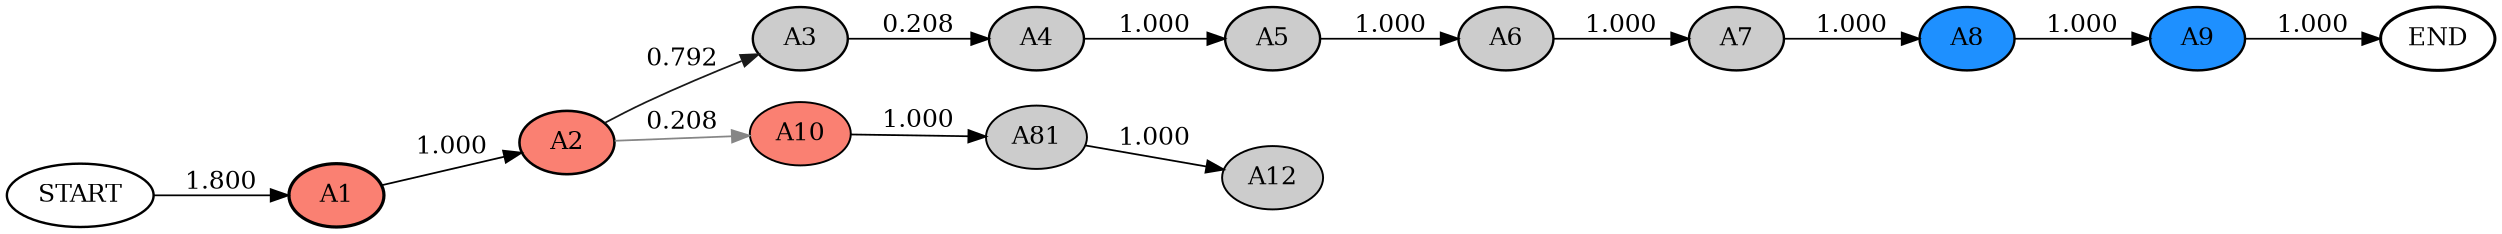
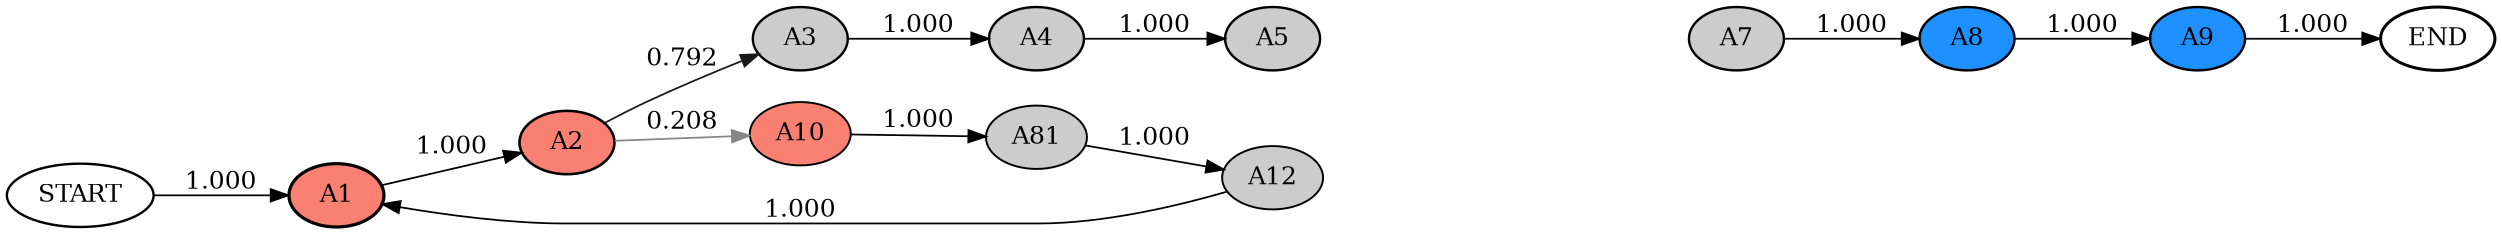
(918, 26) -> (918, 26)
(1506, 39) -> none
(221, 182) -> (221, 182)
none -> (815, 223)
